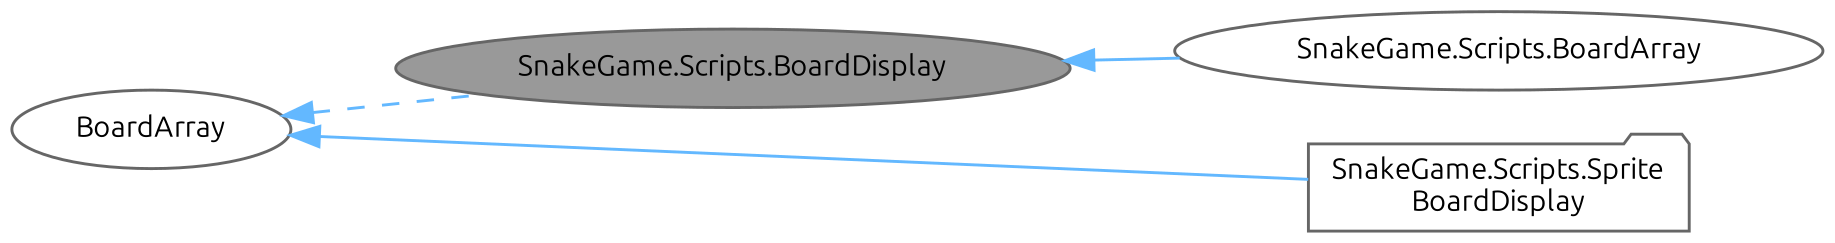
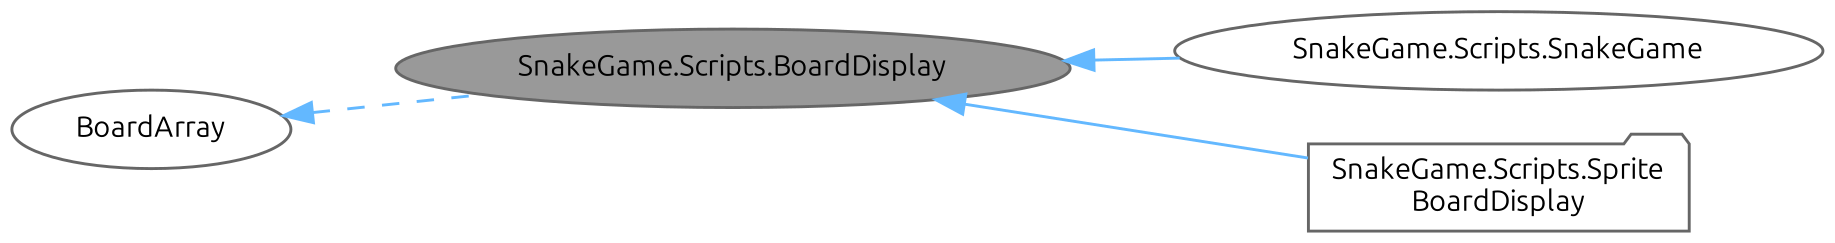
(1499, 51) -> (1499, 51)
(814, 158) -> (1136, 131)
